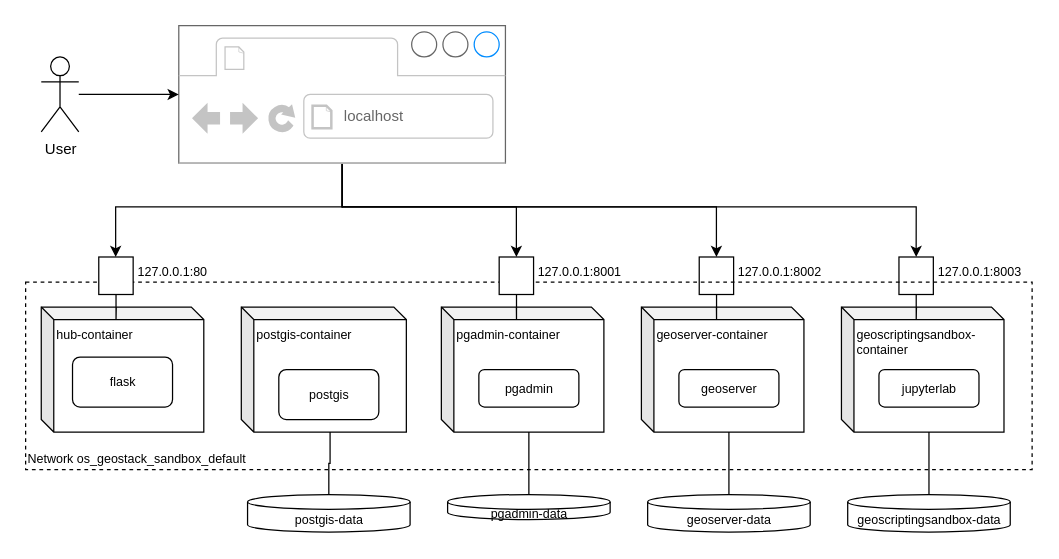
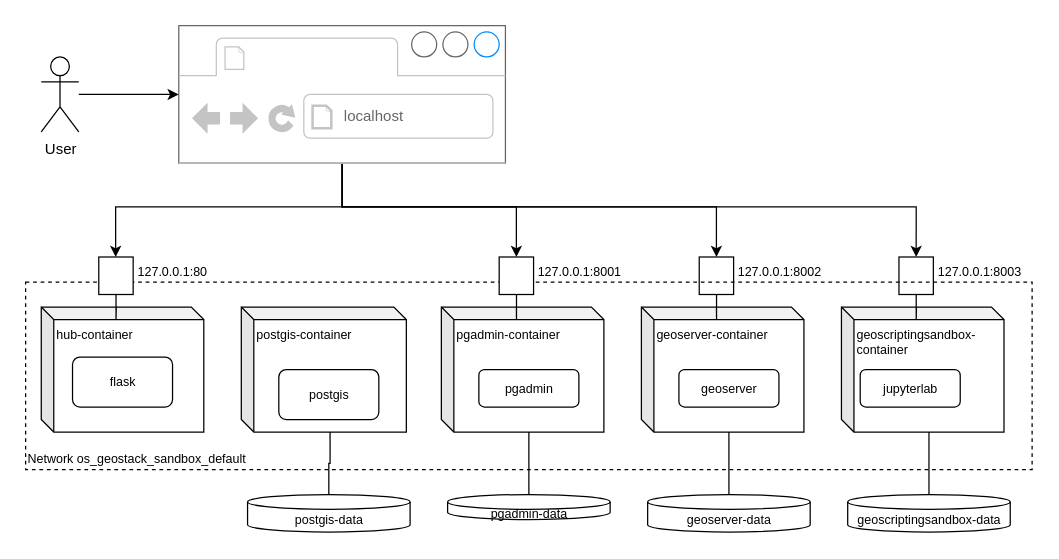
(929, 388) -> (910, 388)
